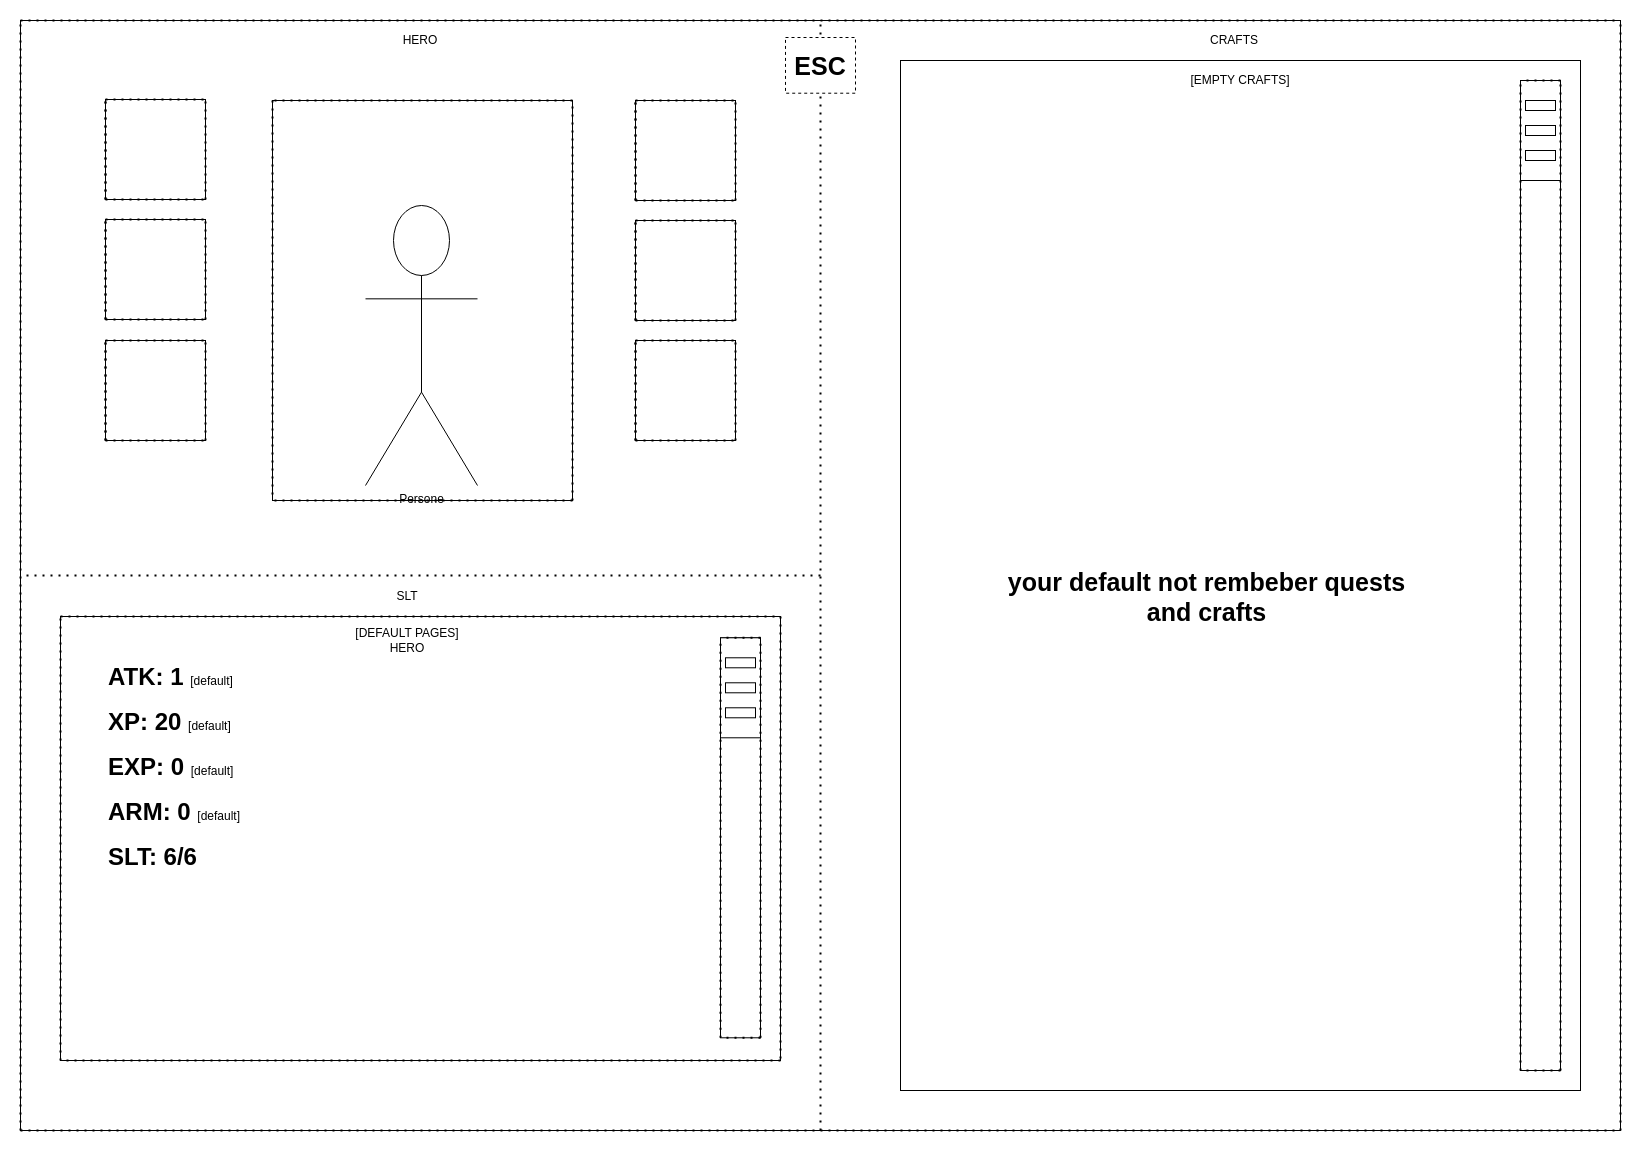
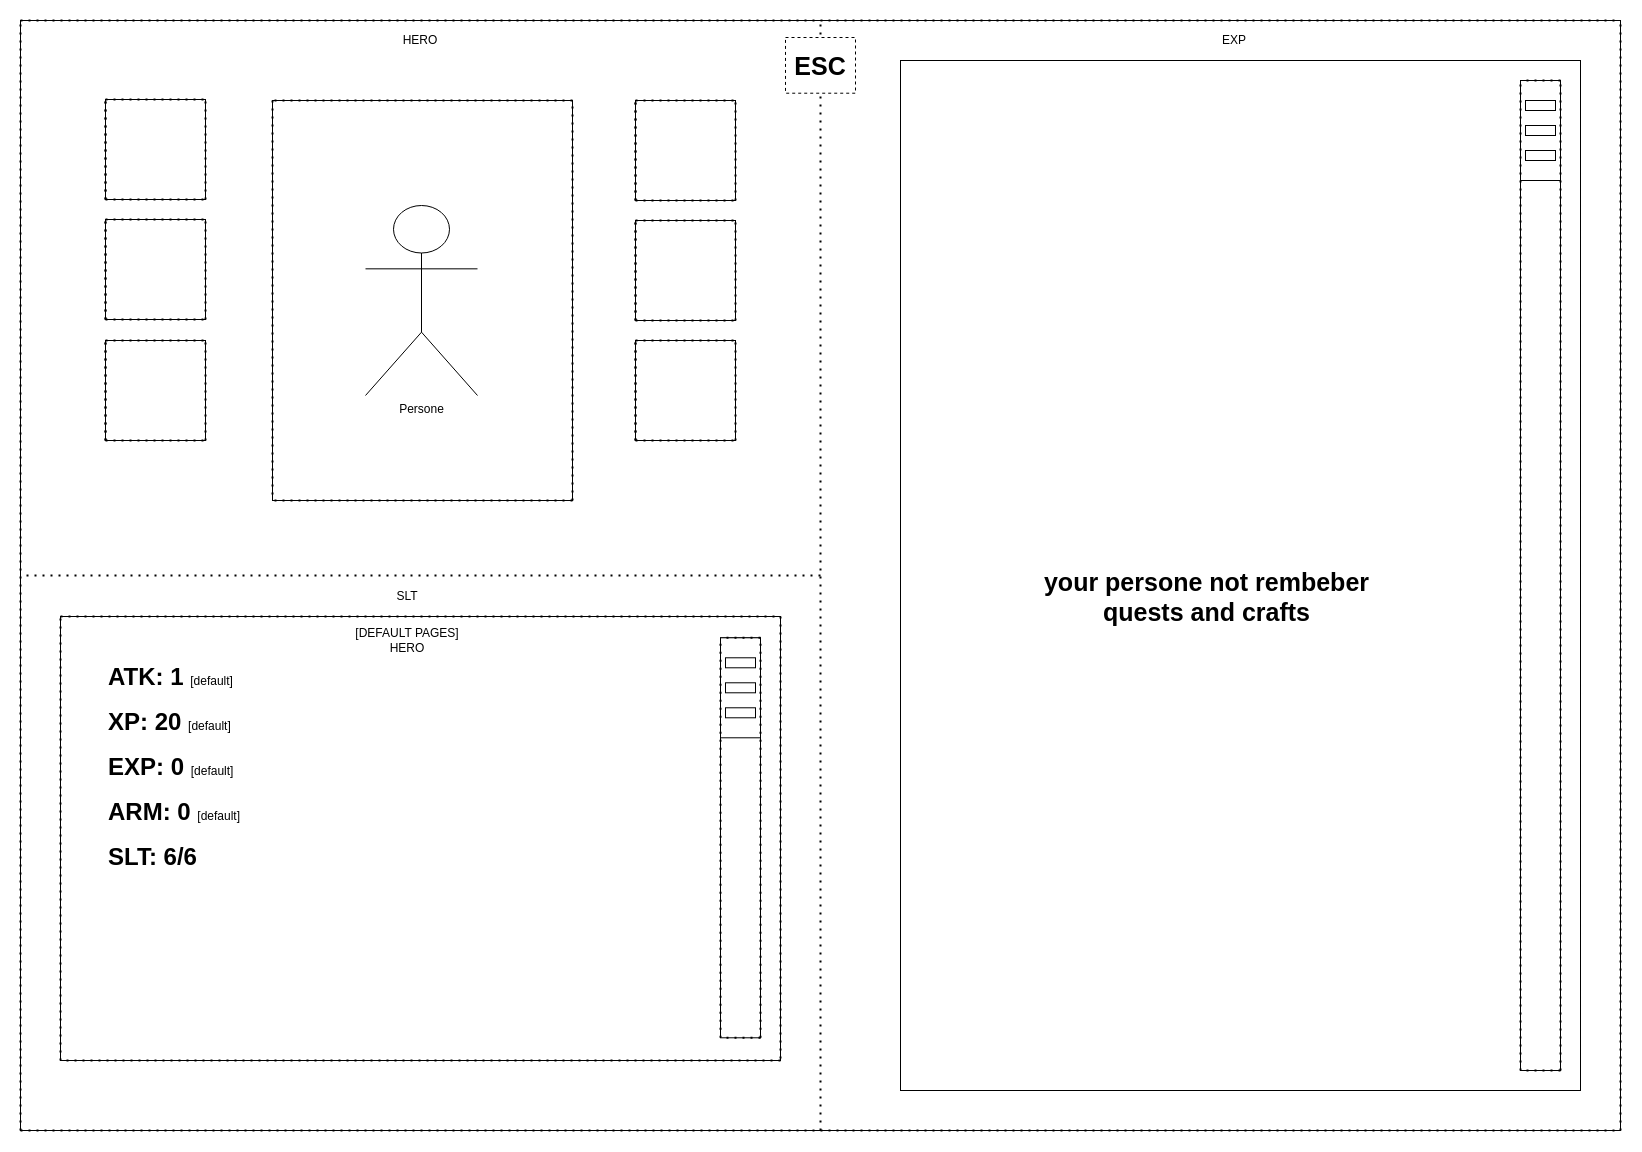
(1235, 41) -> (1235, 41)
(1241, 81) -> none
(422, 346) -> (422, 301)
(1207, 597) -> (1207, 597)
